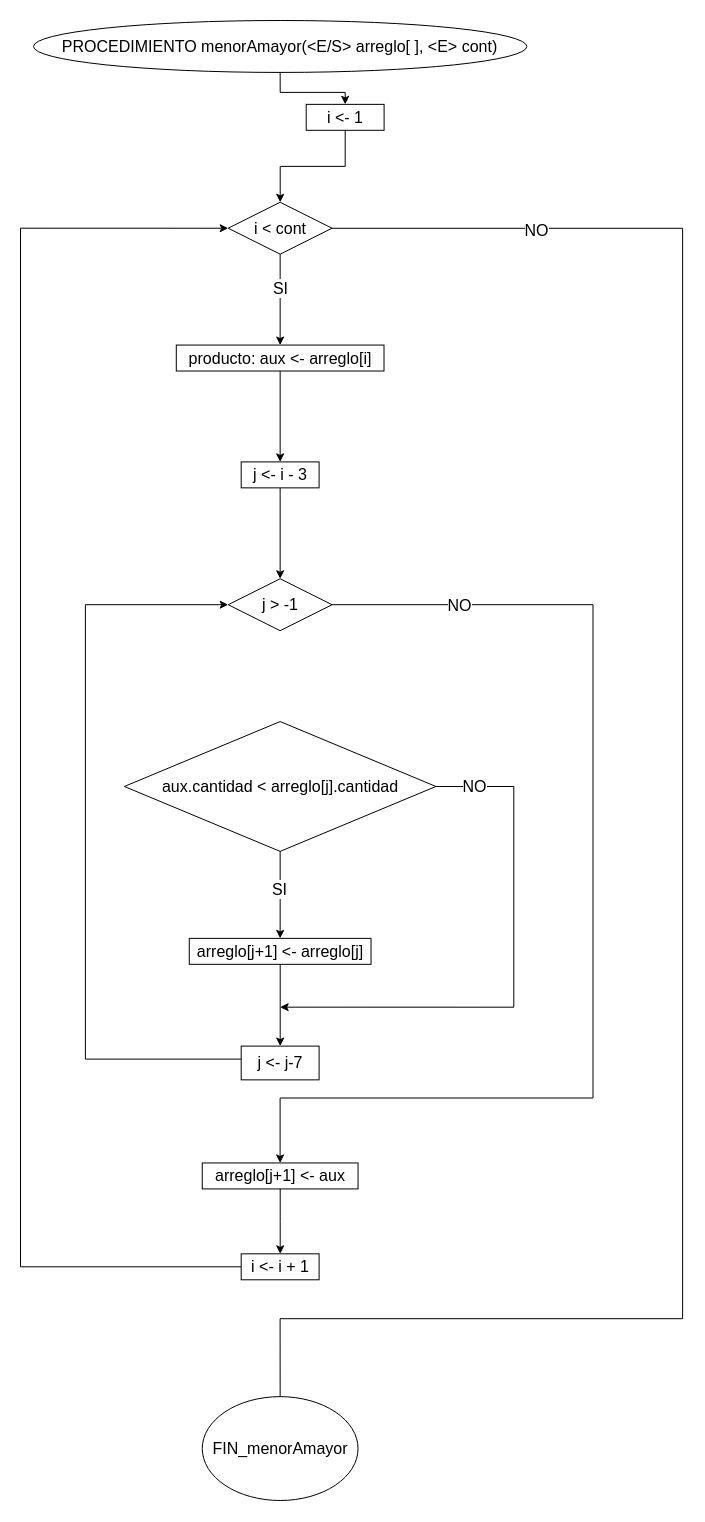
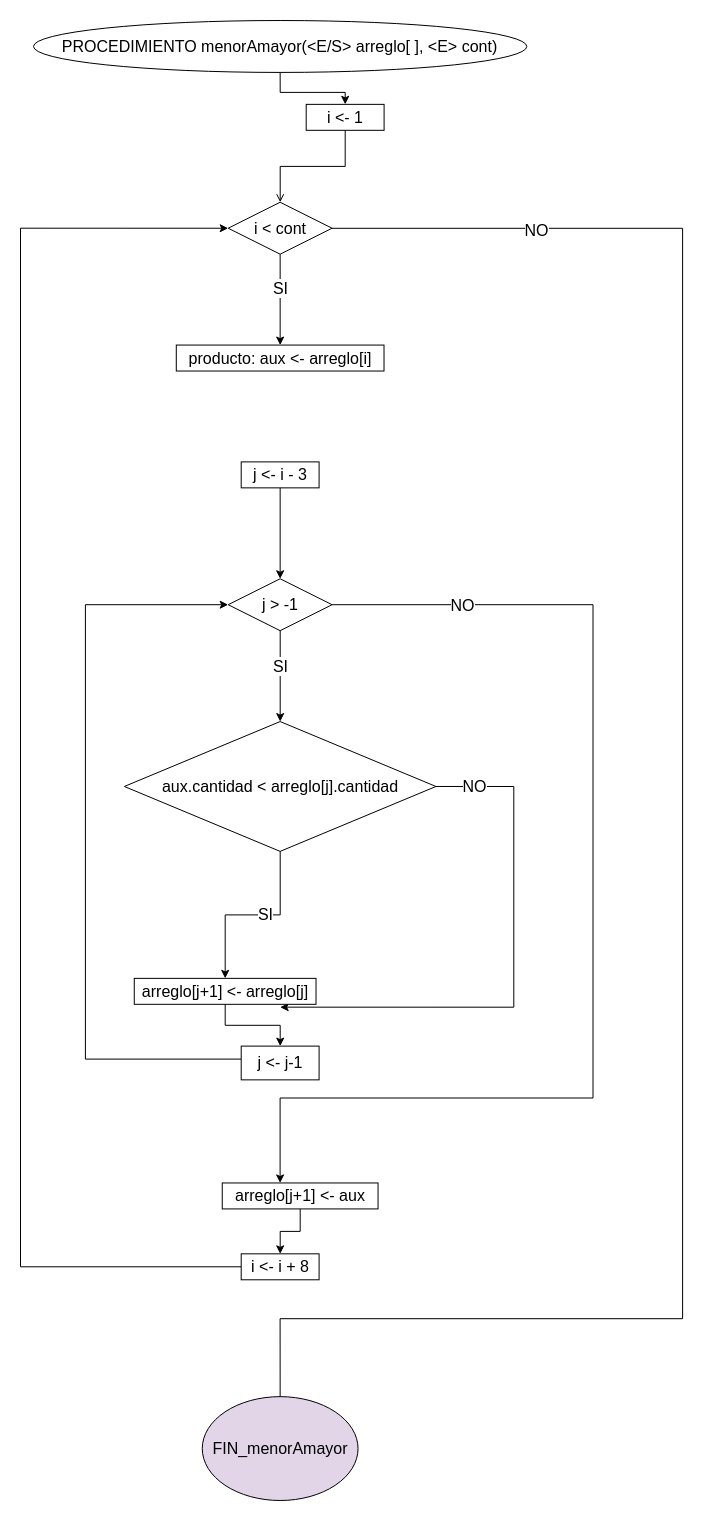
(280, 194) -> (280, 195)
(280, 413) -> none
none -> (280, 673)
(280, 951) -> (225, 991)
(281, 1063) -> (281, 1063)
(280, 1176) -> (300, 1196)
(281, 1267) -> (281, 1267)
(280, 1449) -> (280, 1449)
